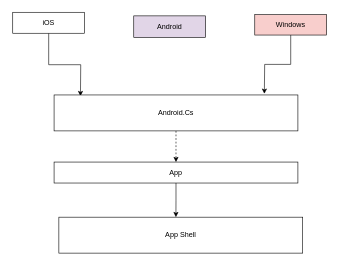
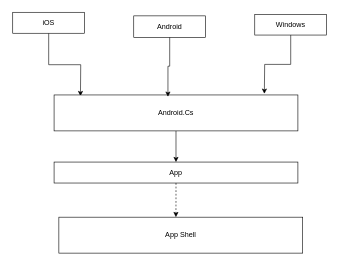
(291, 25) -> (291, 25)
(170, 27) -> (170, 27)
none -> (170, 66)
(176, 144) -> (176, 144)
(176, 197) -> (176, 197)
